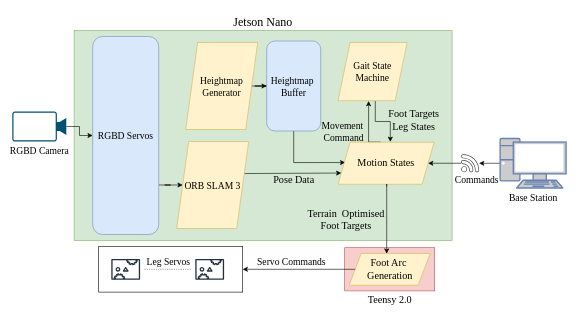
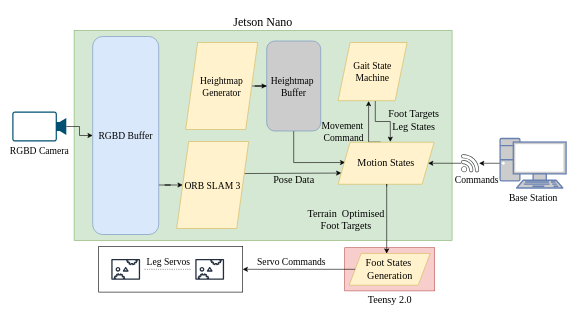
(294, 86) -> (294, 86)
(126, 135) -> (126, 135)
(390, 269) -> (390, 269)
